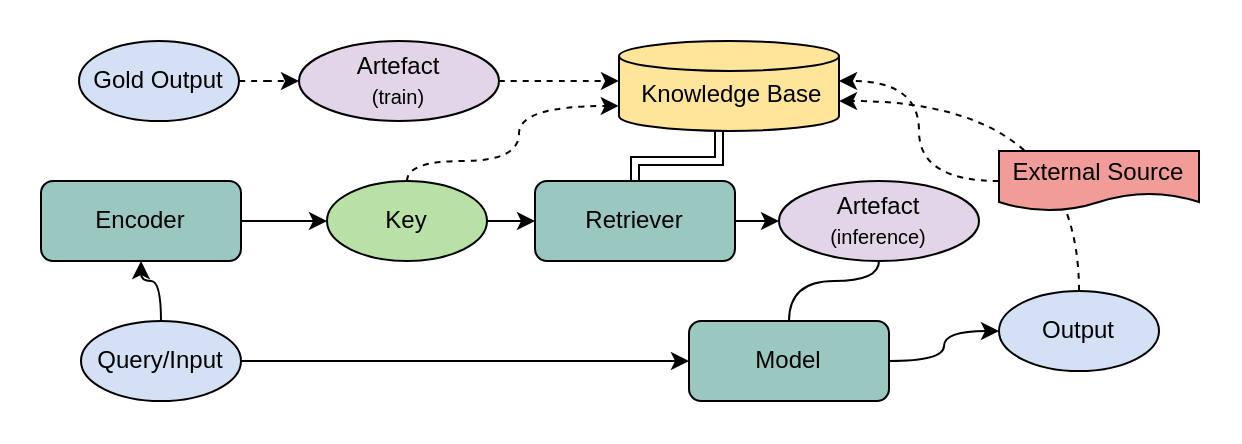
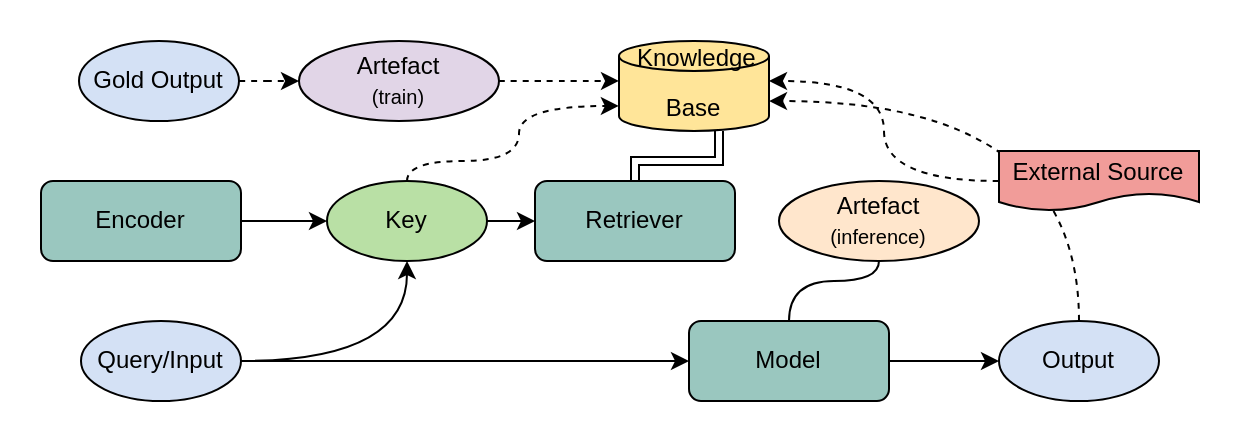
(729, 86) -> (694, 86)
(762, 221) -> none
(879, 221) -> (879, 221)
(159, 295) -> (366, 339)
(1079, 331) -> (1079, 361)
